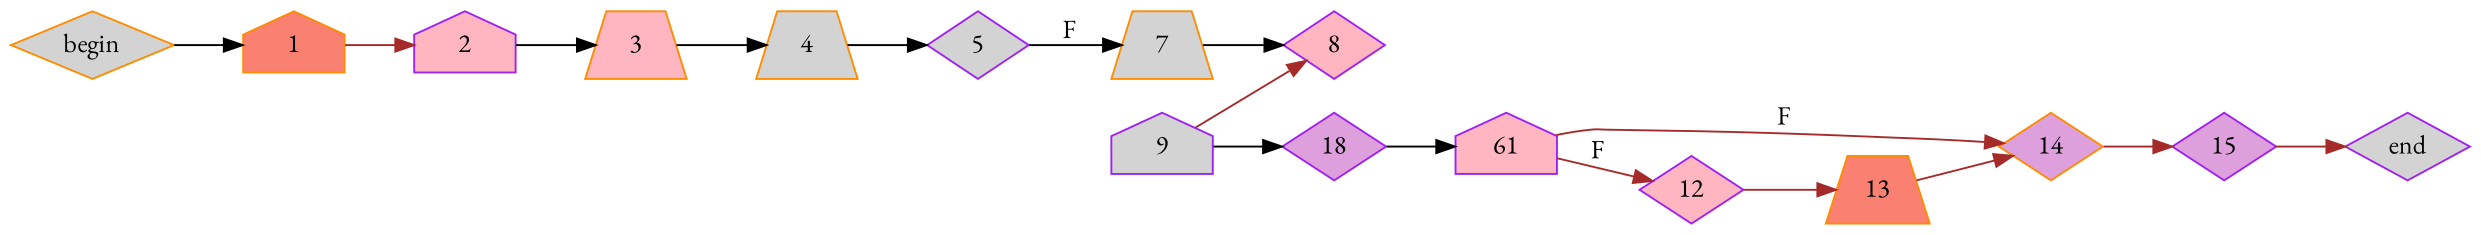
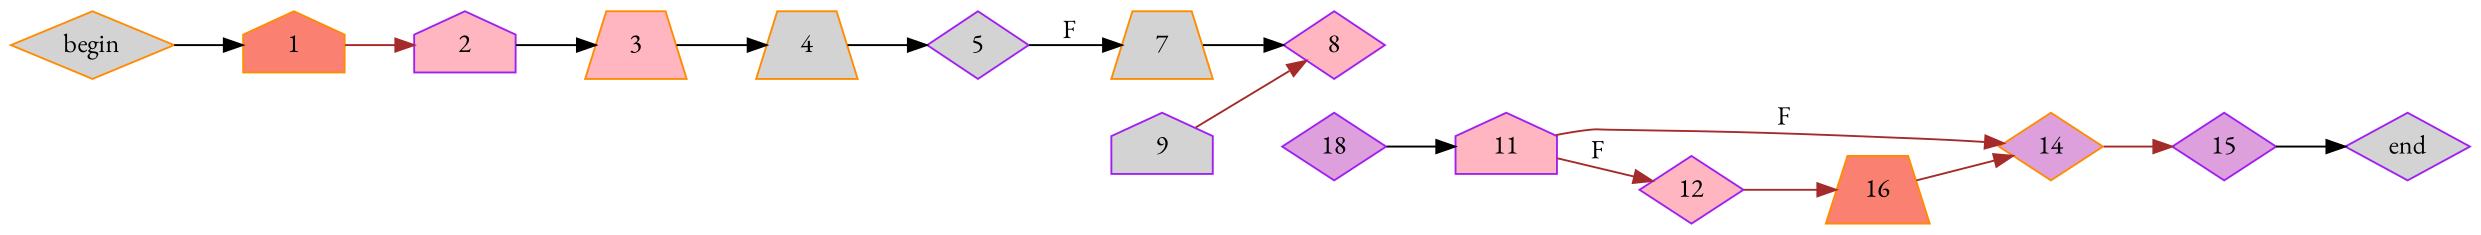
(1238, 147) -> none
(1506, 147) -> (1506, 147)
(2301, 147) -> (2301, 147)
(1878, 190) -> (1878, 190)
